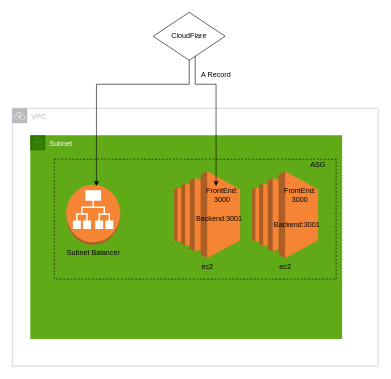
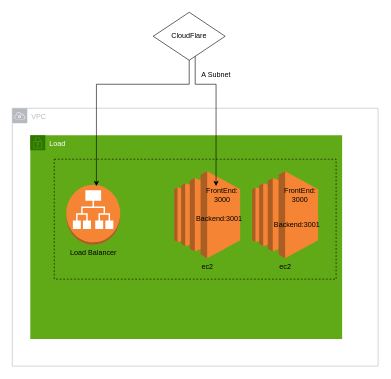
(216, 75) -> (216, 75)
(62, 144) -> (58, 144)
(318, 165) -> none
(94, 254) -> (94, 254)
